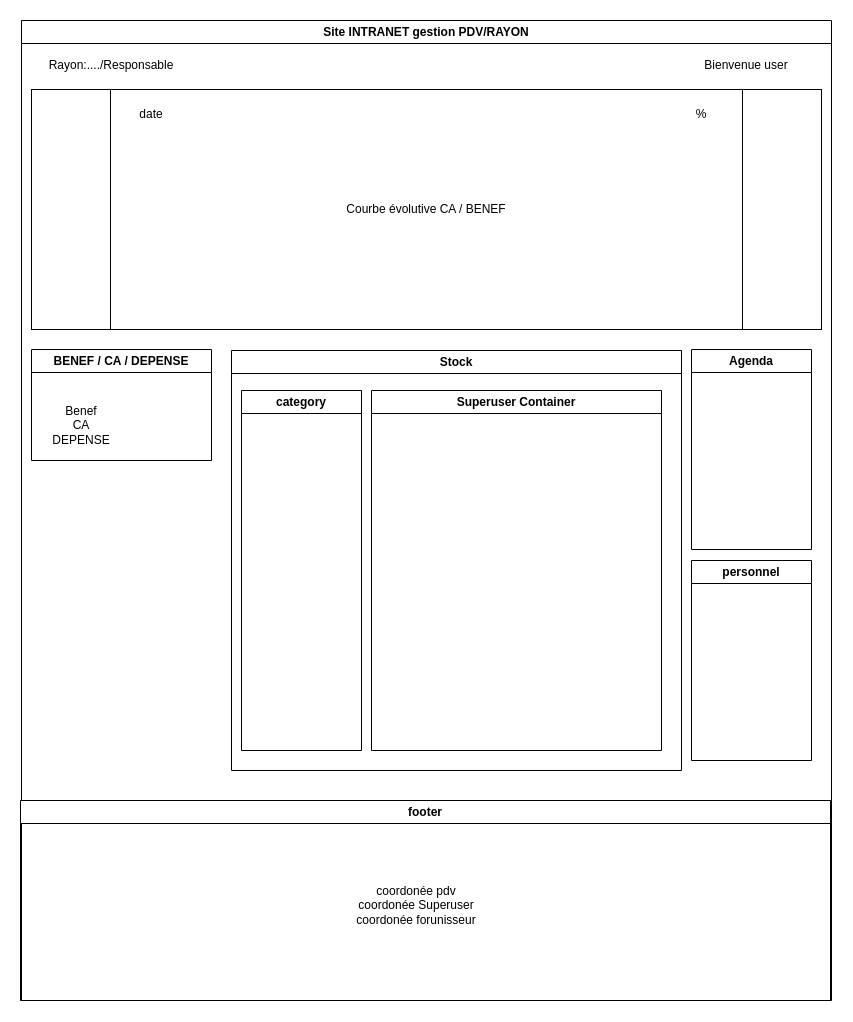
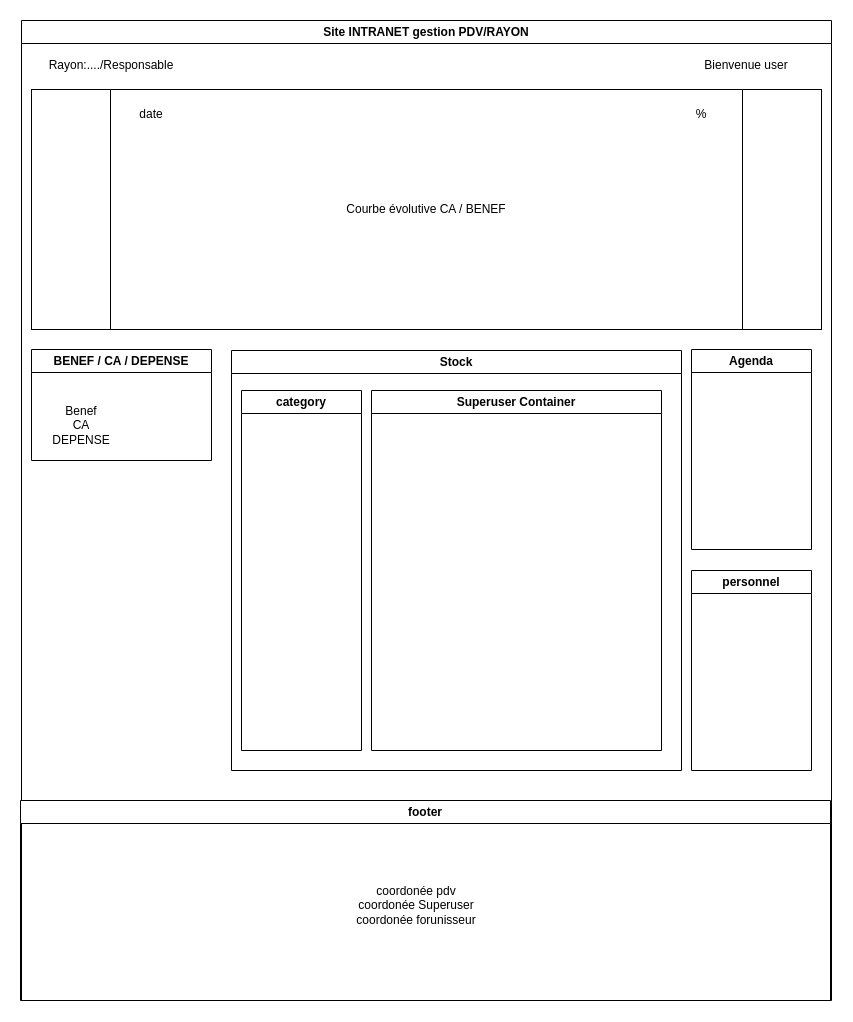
(752, 661) -> (752, 671)
